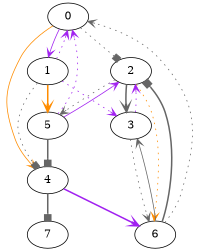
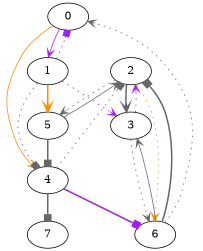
(97, 42) -> (87, 129)
(61, 48) -> (61, 48)
(77, 78) -> none
(87, 103) -> (87, 103)
(98, 206) -> (98, 206)
